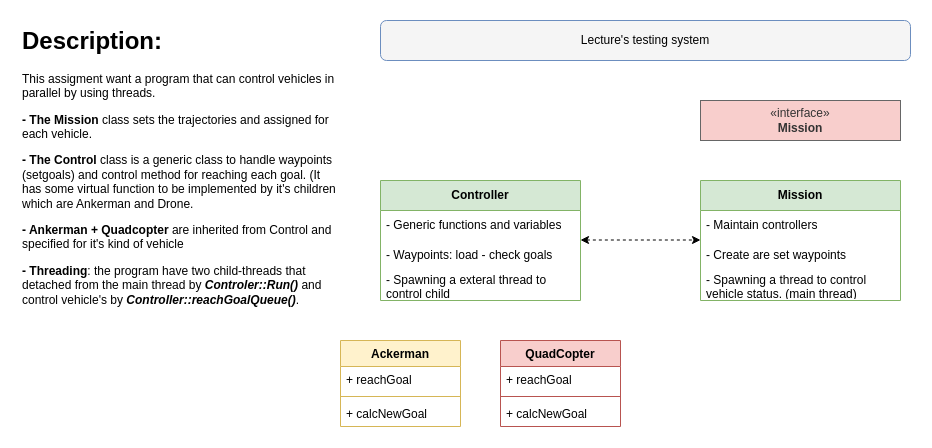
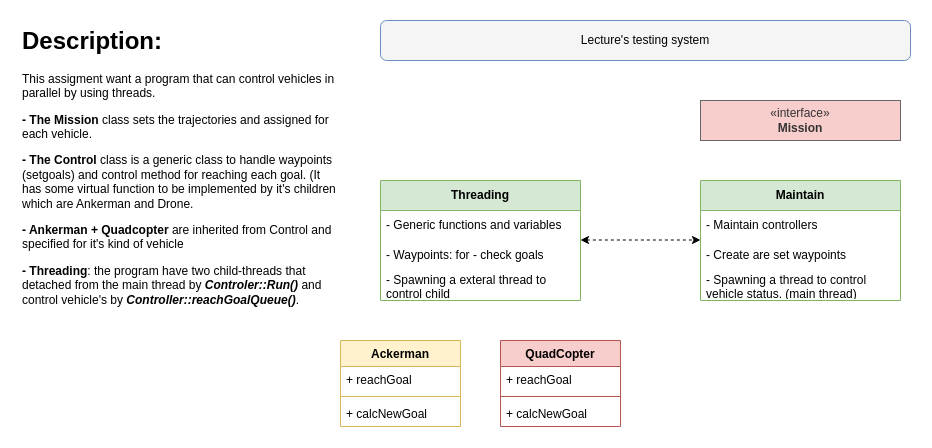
(481, 196) -> (481, 196)
(801, 196) -> (801, 196)
(477, 256) -> (475, 256)
